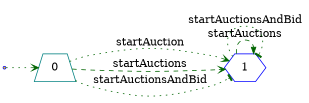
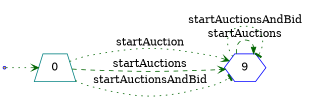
(245, 68) -> (245, 68)
